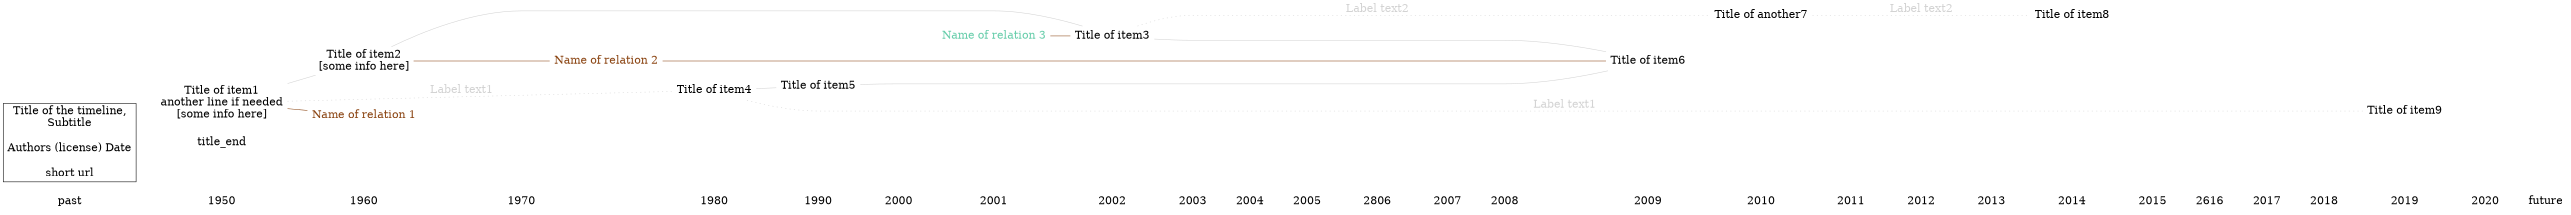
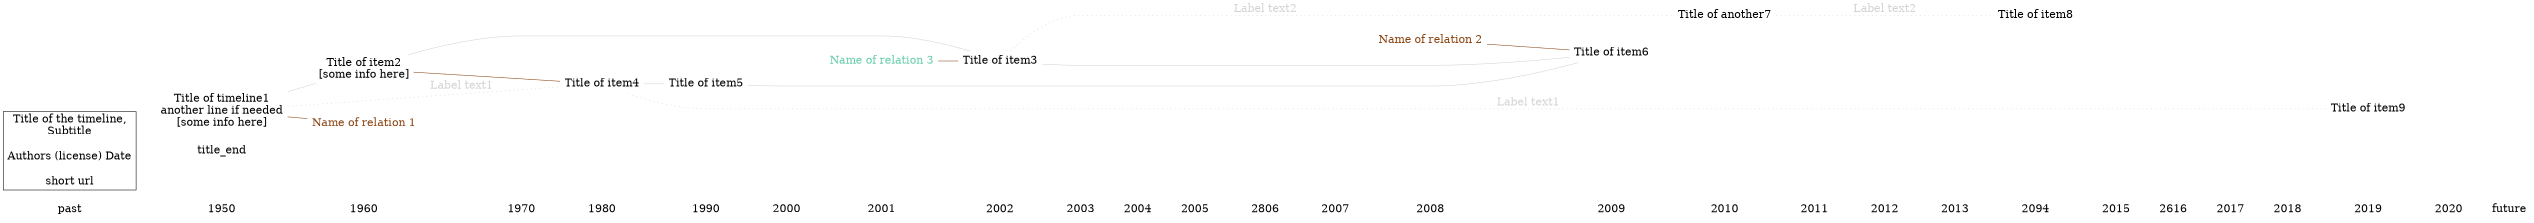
(482, 61) -> (487, 77)
(222, 103) -> (222, 111)
(2072, 201) -> (2036, 210)
